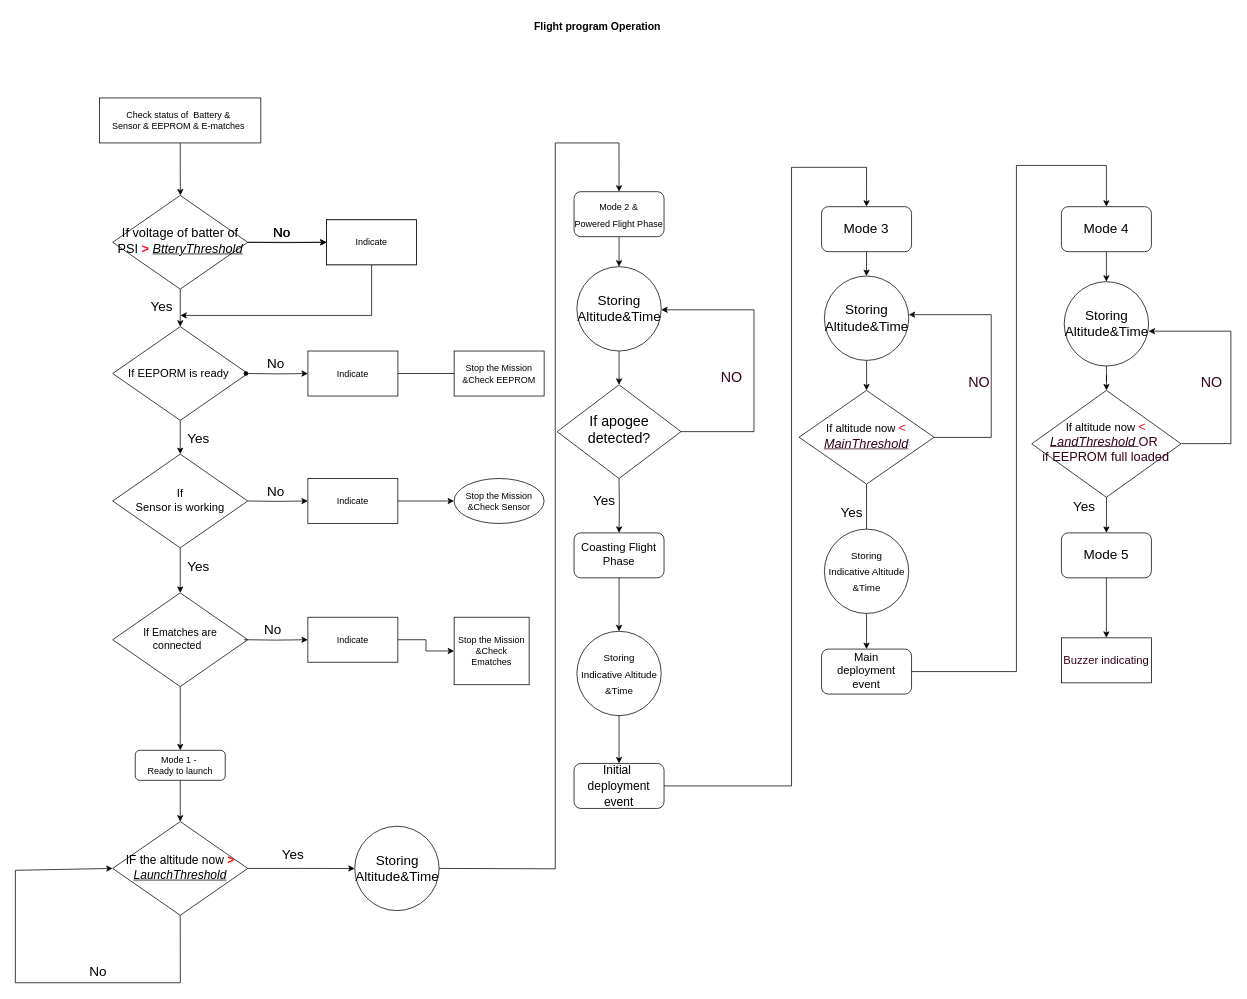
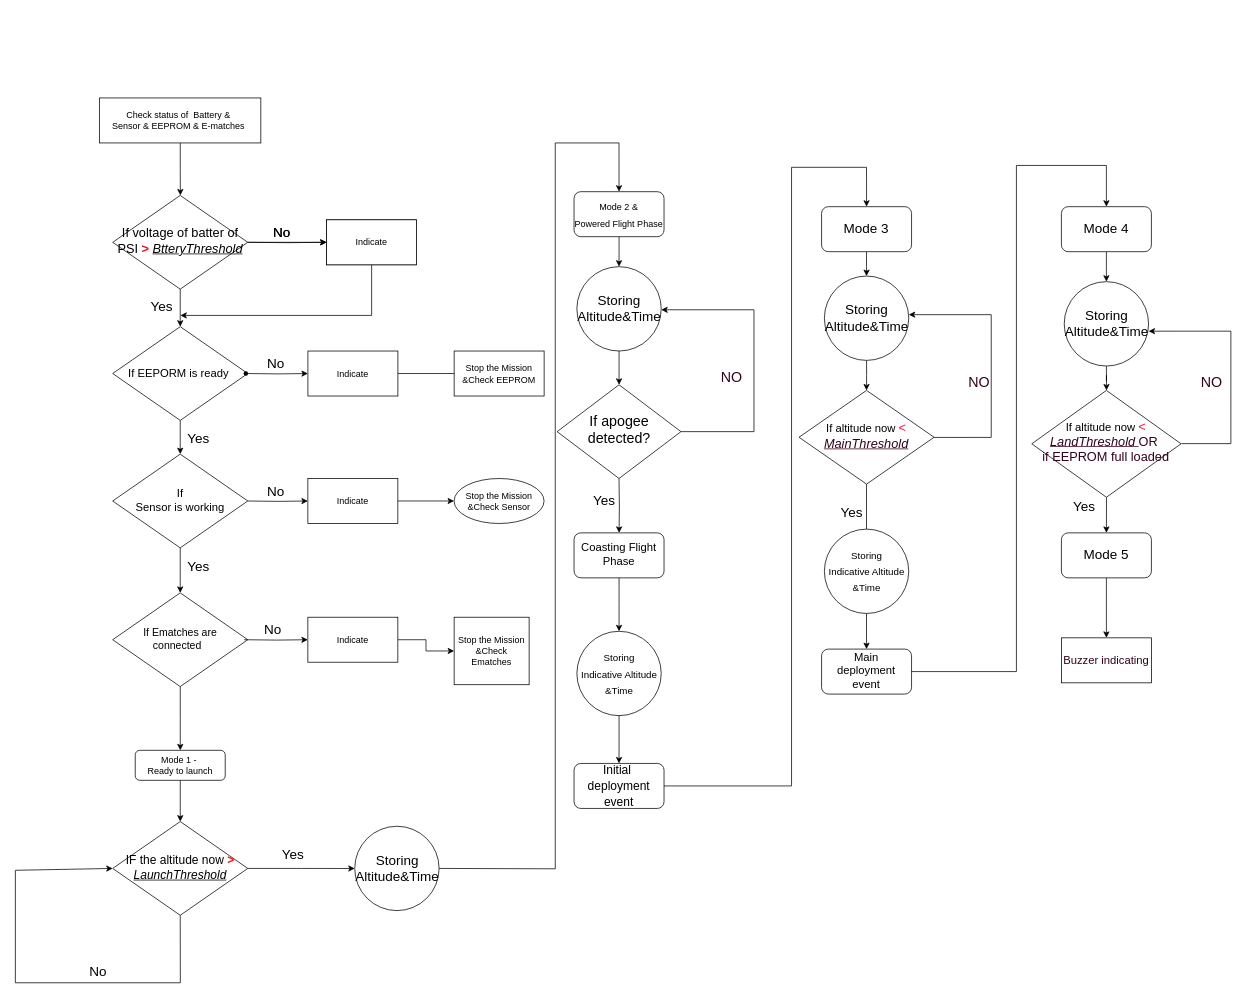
(602, 27) -> none
